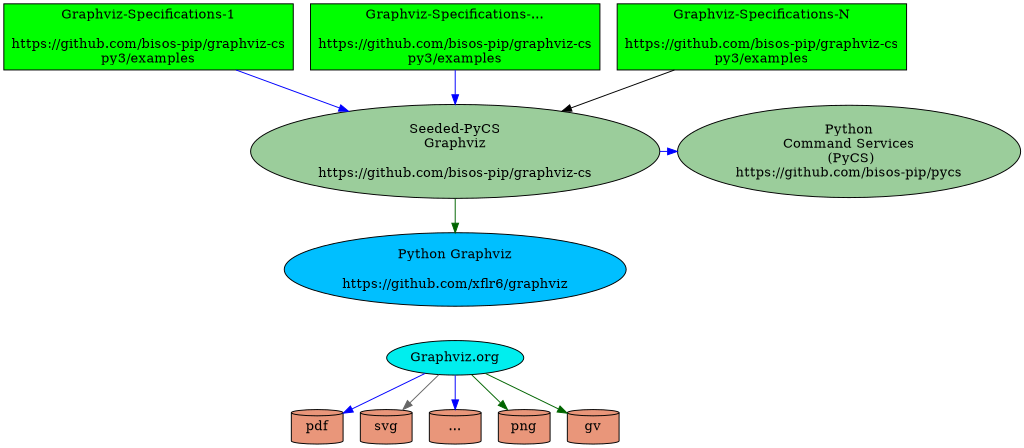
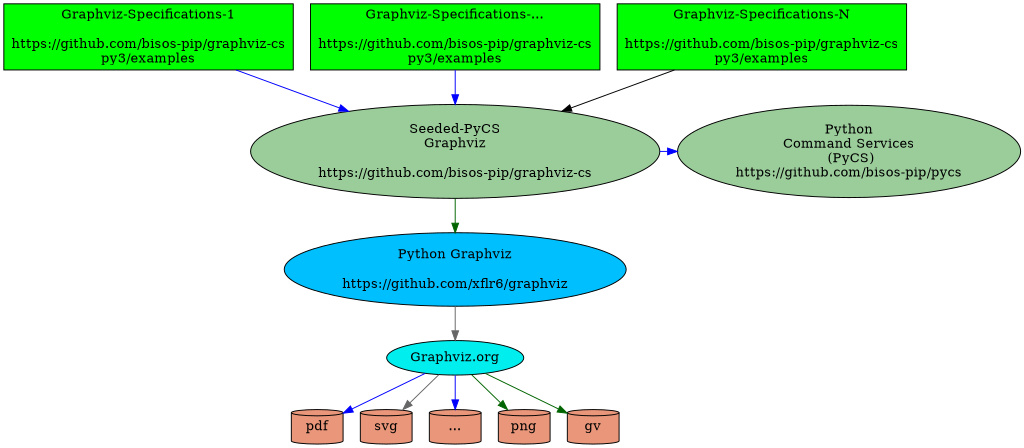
none -> (455, 318)
